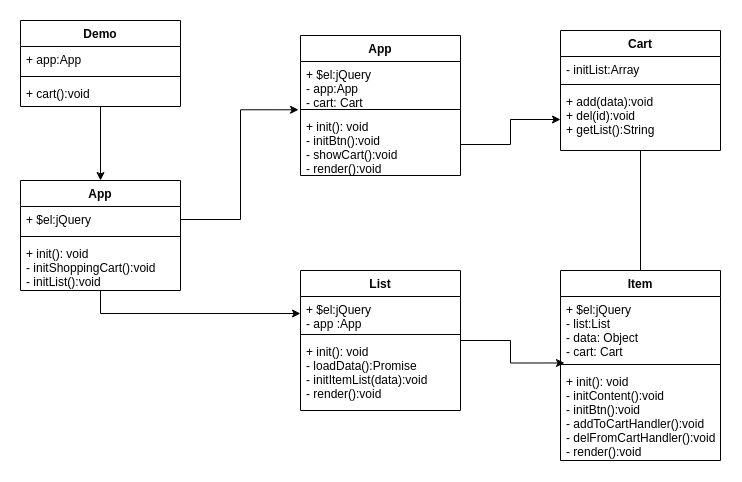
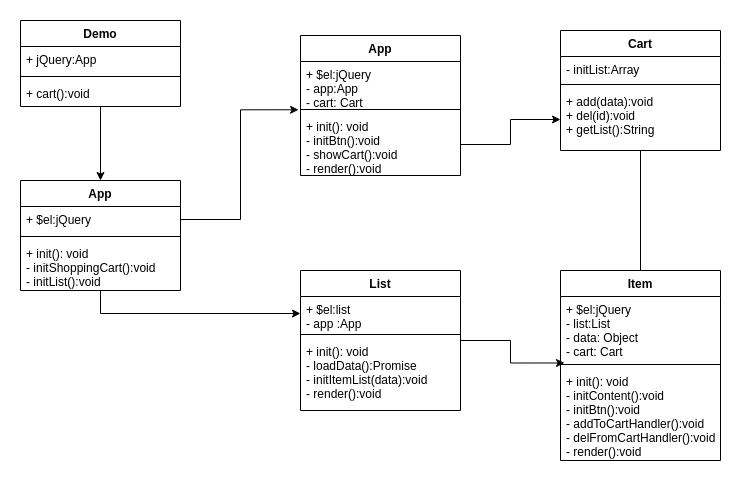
(53, 60) -> (63, 60)
(342, 310) -> (332, 310)
